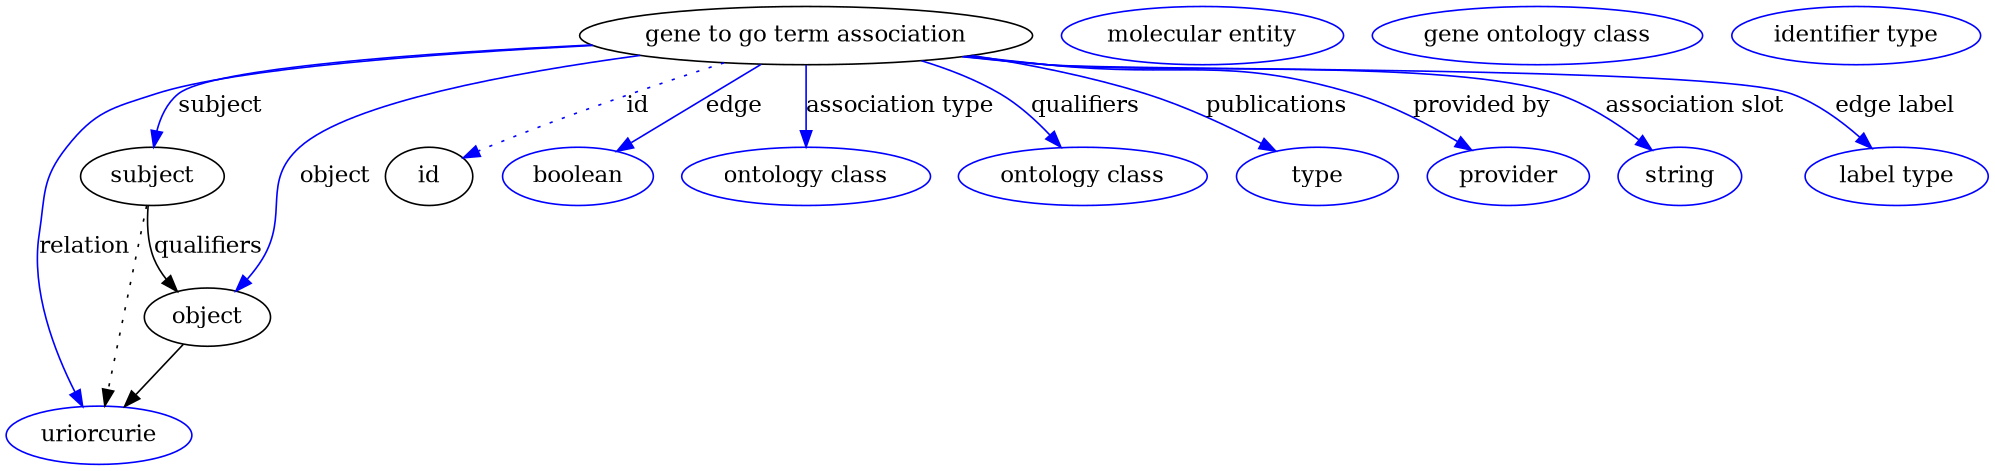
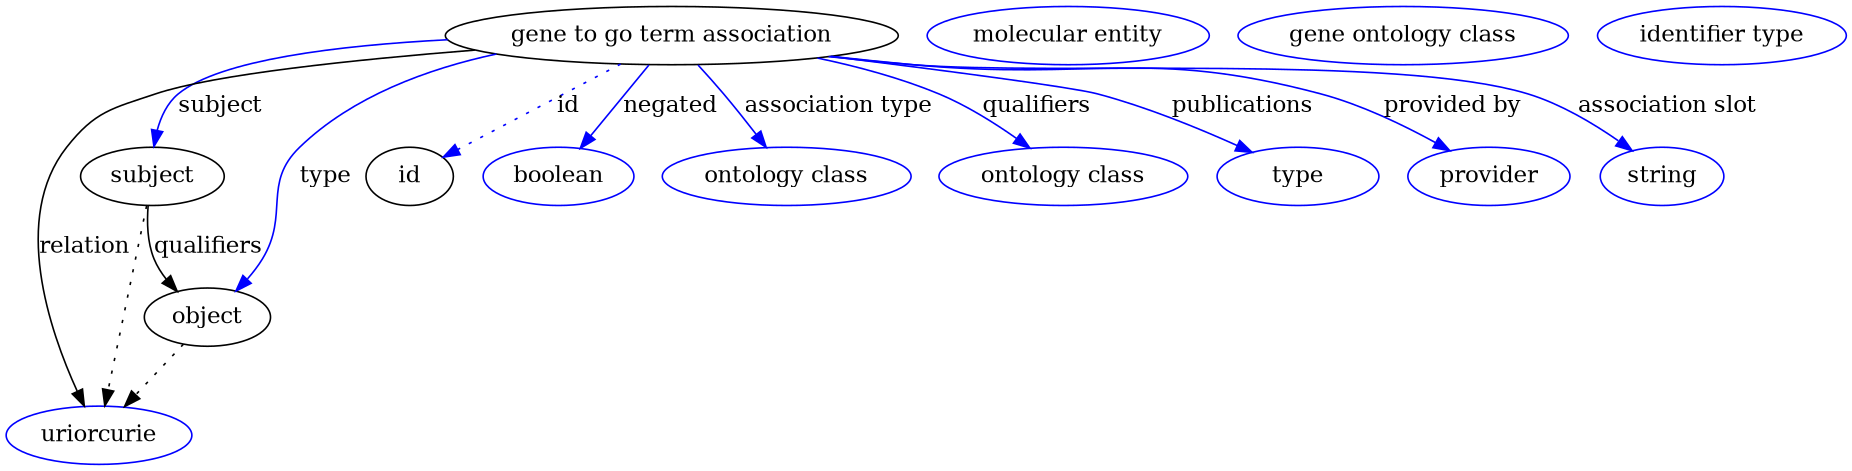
(154, 94) -> (137, 100)
(734, 106) -> (670, 106)
(335, 176) -> (326, 176)
(1897, 176) -> none
(160, 369) -> (160, 369)
